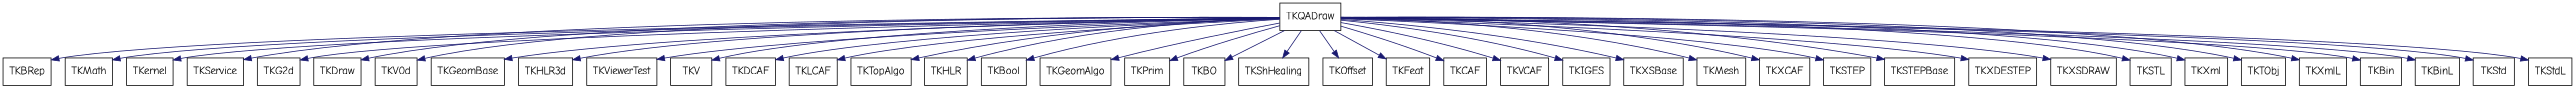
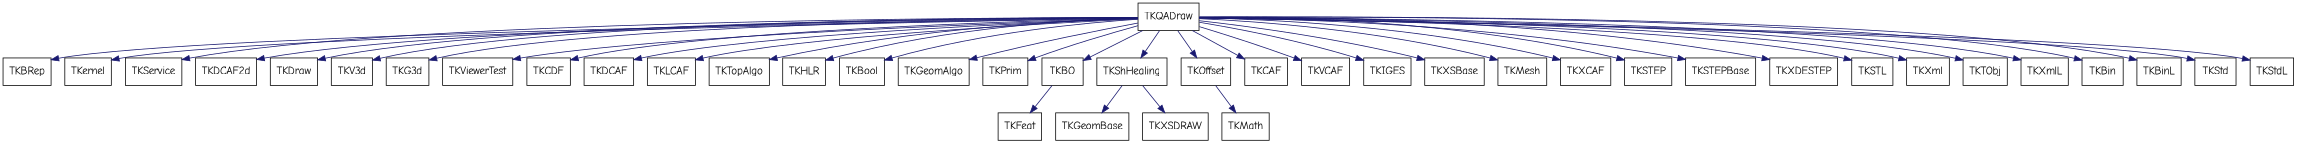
(699, 29) -> (1223, 96)
(895, 30) -> (1114, 96)
(1763, 33) -> (1151, 96)
(1357, 43) -> (1044, 96)
(279, 72) -> (226, 72)
(396, 72) -> (352, 72)
(546, 72) -> (408, 72)
(691, 72) -> (549, 72)
